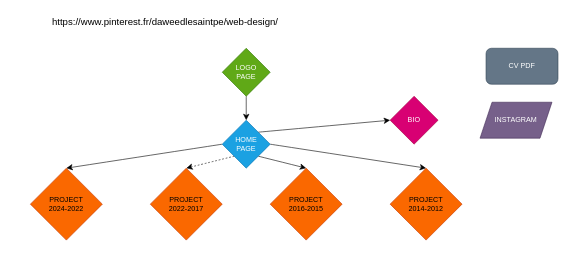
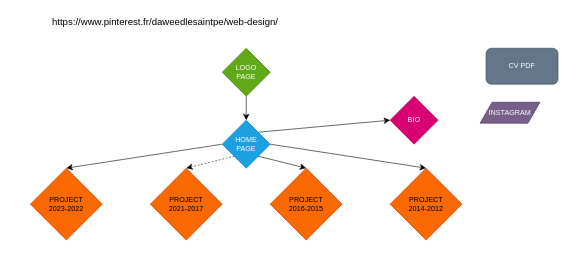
(516, 120) -> (510, 113)
(66, 204) -> (66, 204)
(186, 204) -> (186, 204)
